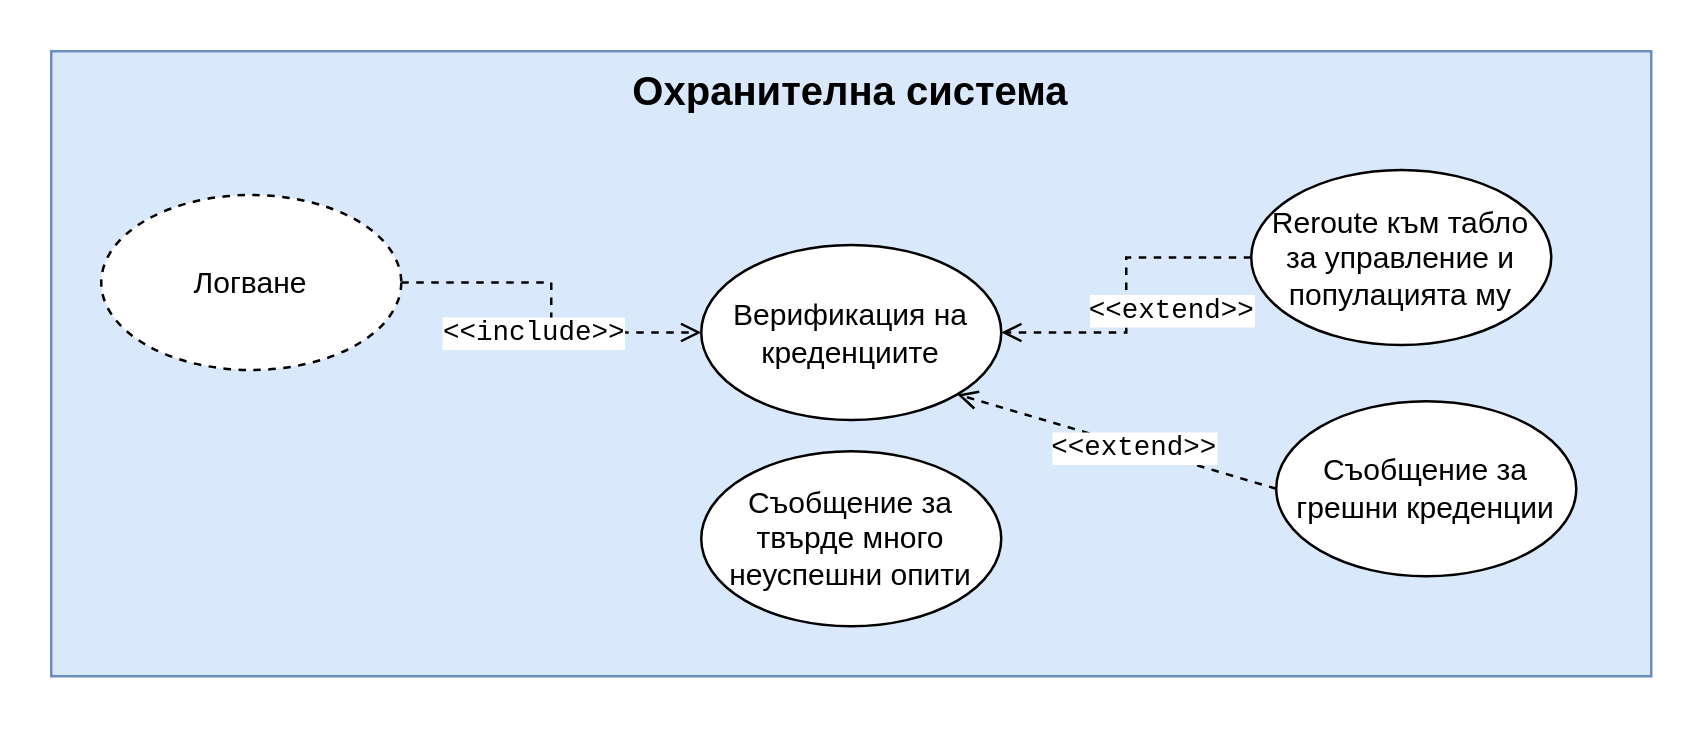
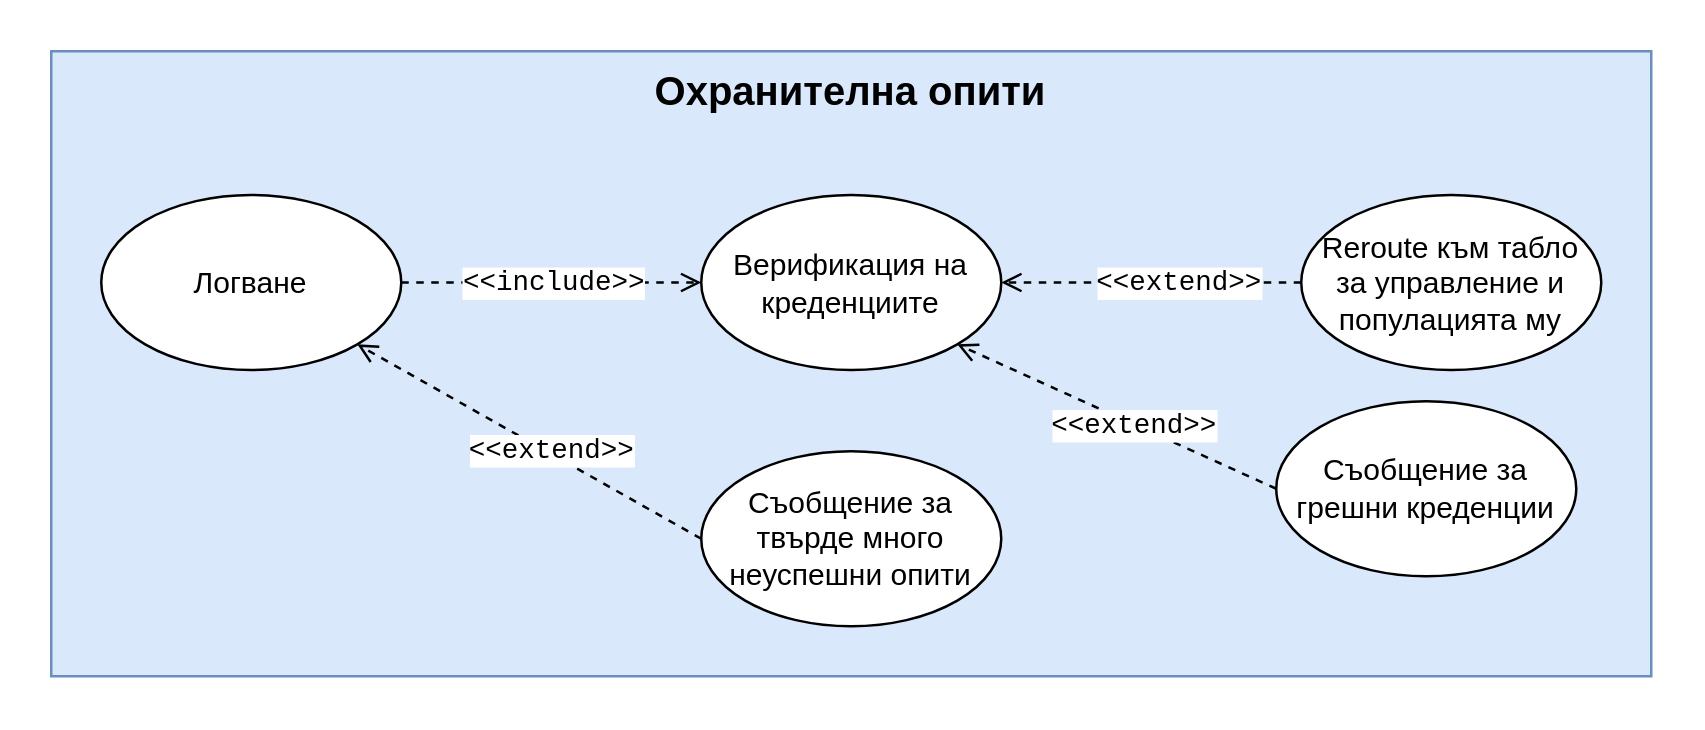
(851, 93) -> (851, 93)
(1401, 258) -> (1451, 283)
(251, 283) -> (251, 283)
(851, 333) -> (851, 283)
none -> (441, 392)
